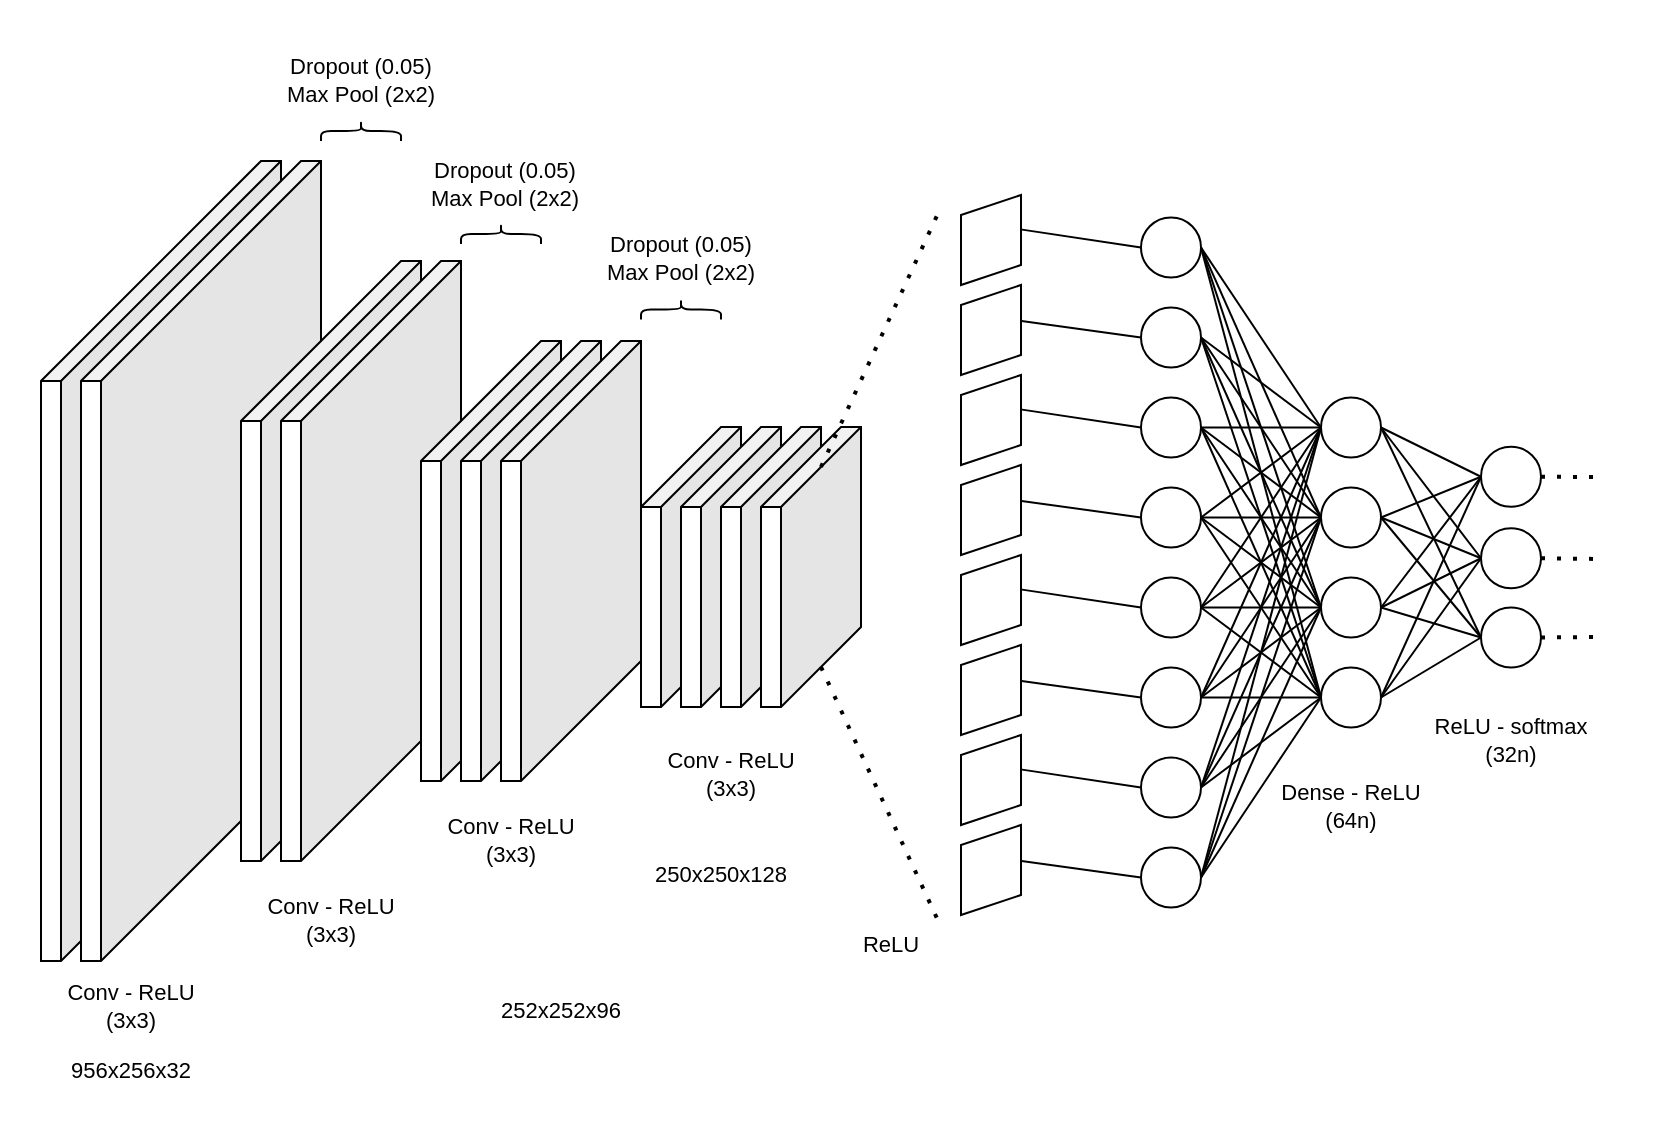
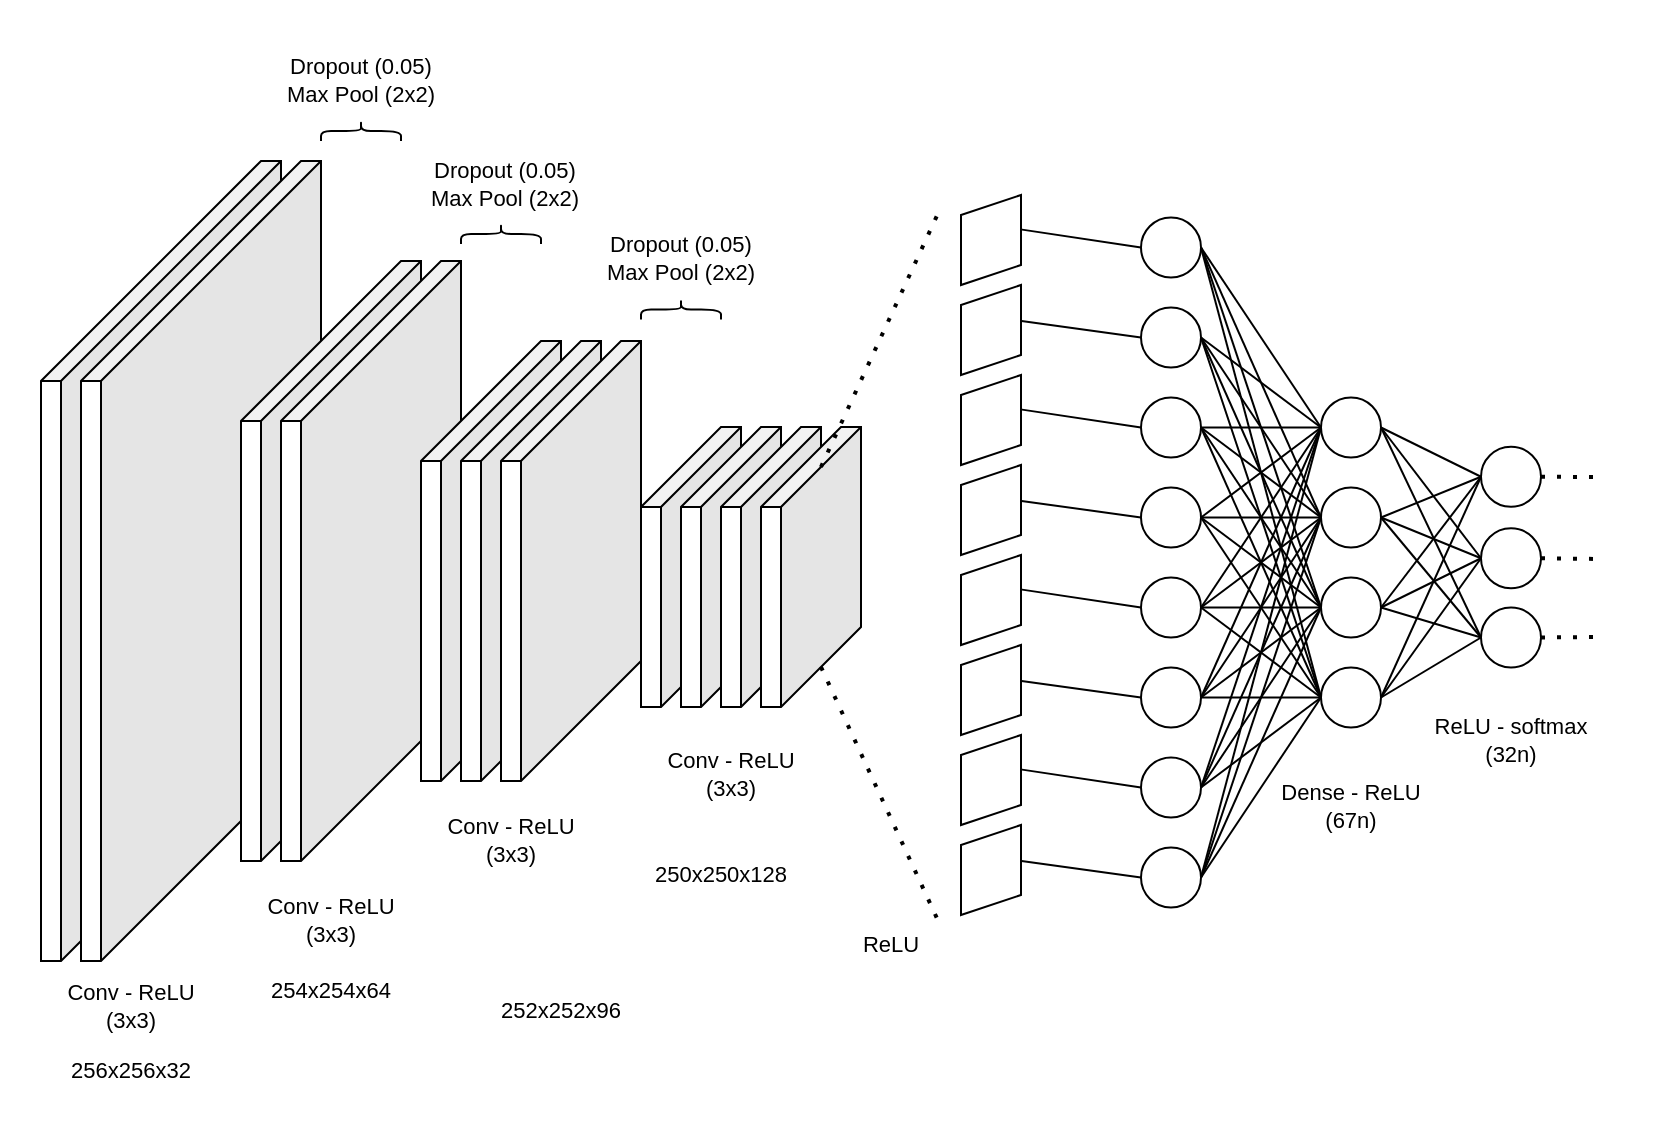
(1352, 807) -> (1352, 807)
none -> (331, 991)
(132, 1071) -> (132, 1071)
